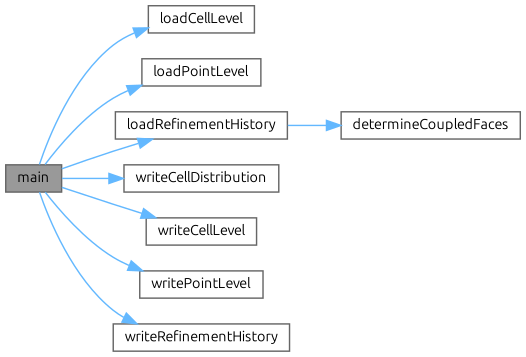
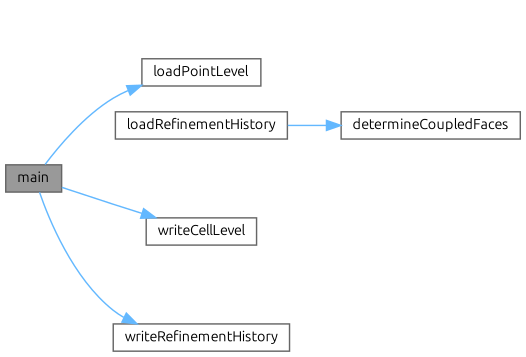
(201, 19) -> none
(100, 156) -> none
(201, 178) -> none
(201, 285) -> none
